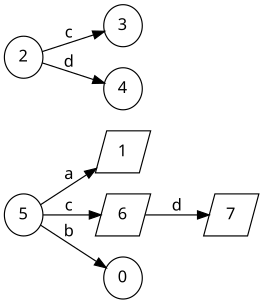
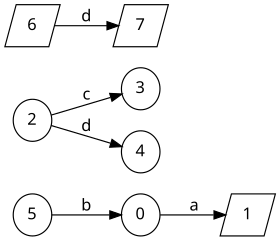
(63, 190) -> (187, 215)
(66, 215) -> none
